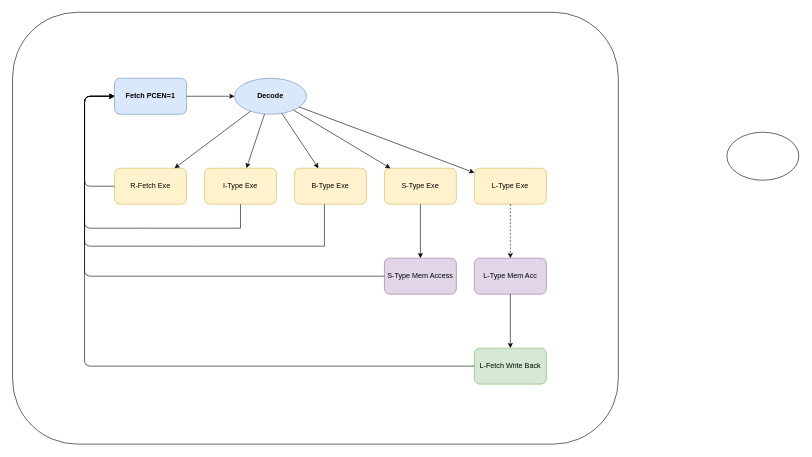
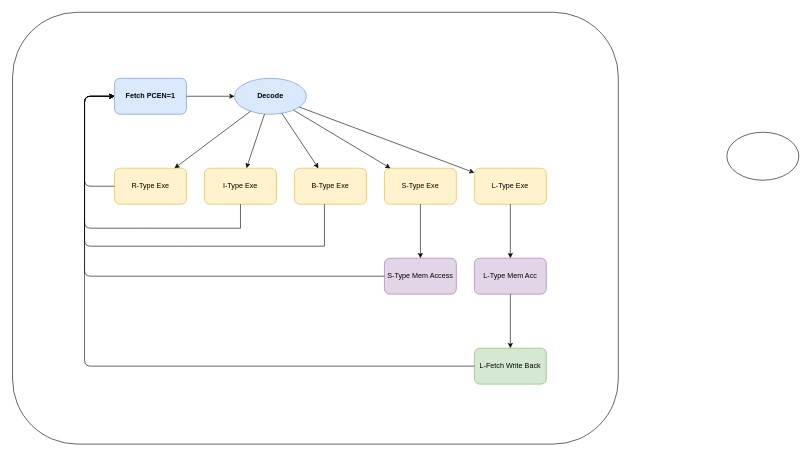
(150, 186) -> (150, 186)
(510, 229) -> (510, 229)
